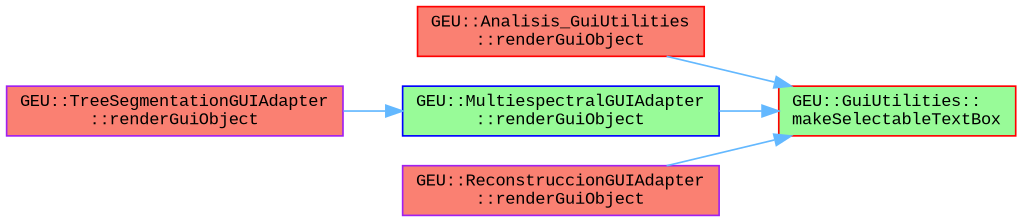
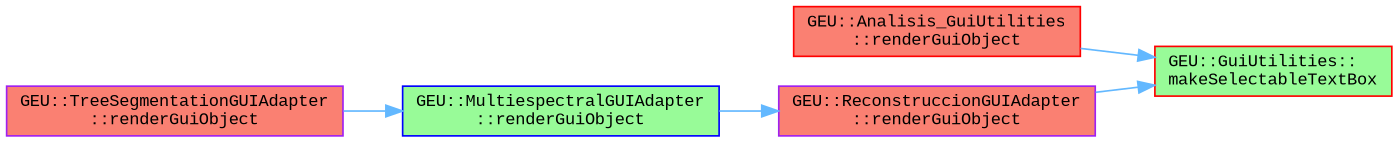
(741, 111) -> (740, 111)
